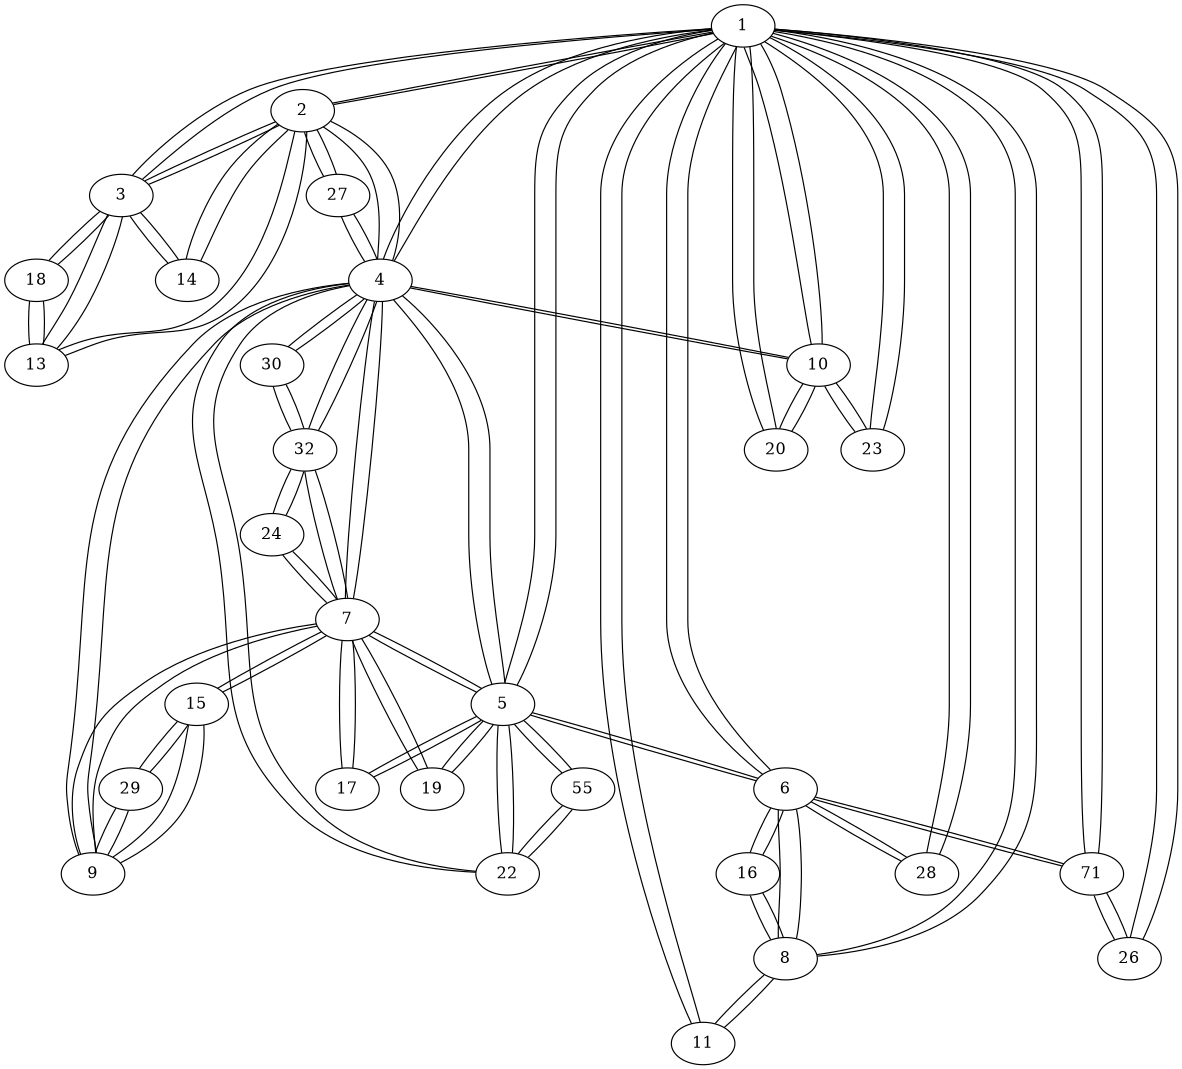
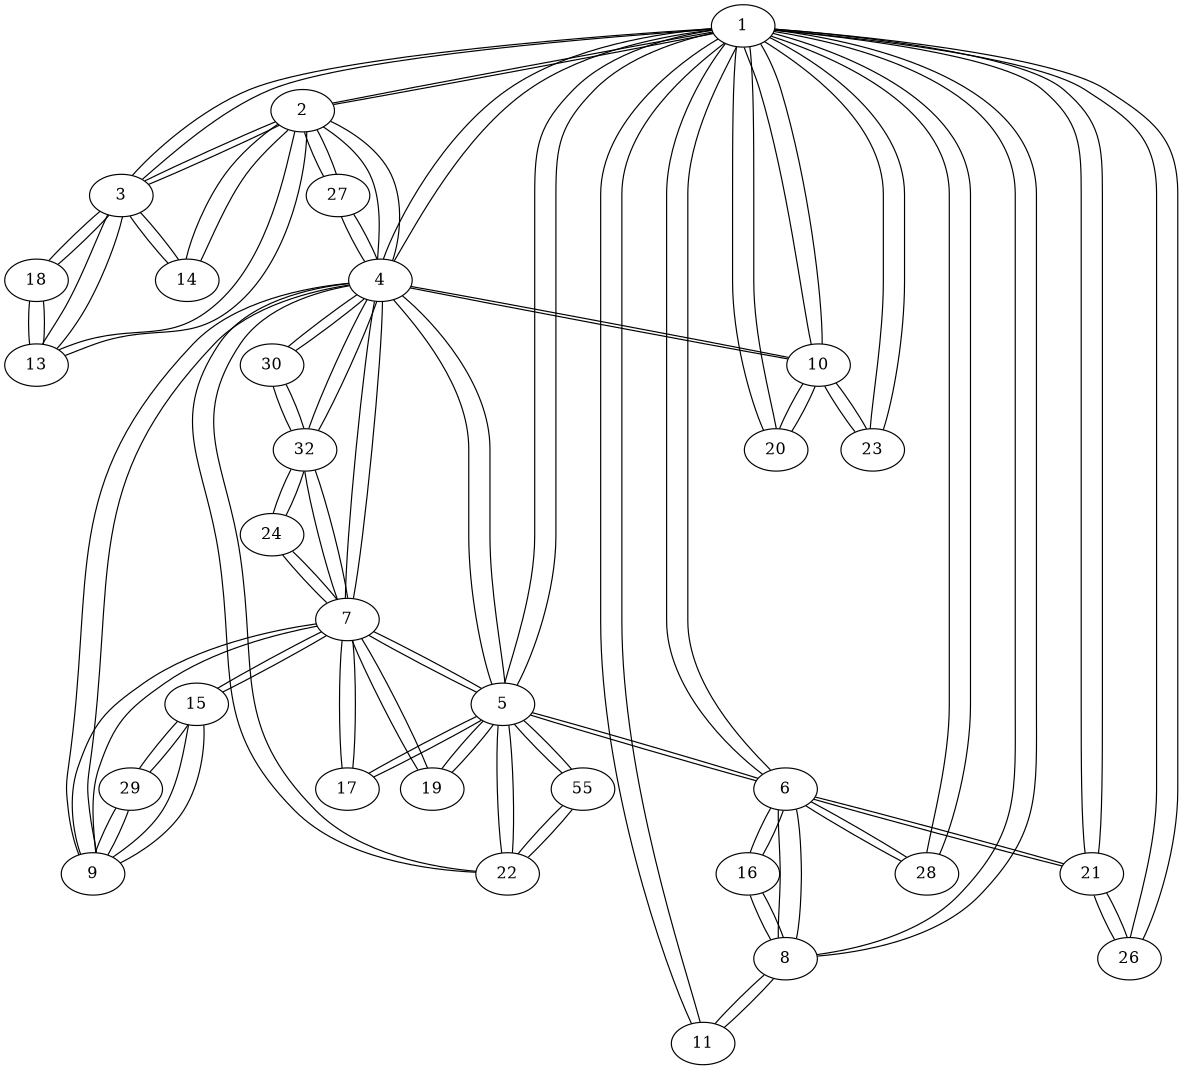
(1092, 874) -> (1092, 874)
